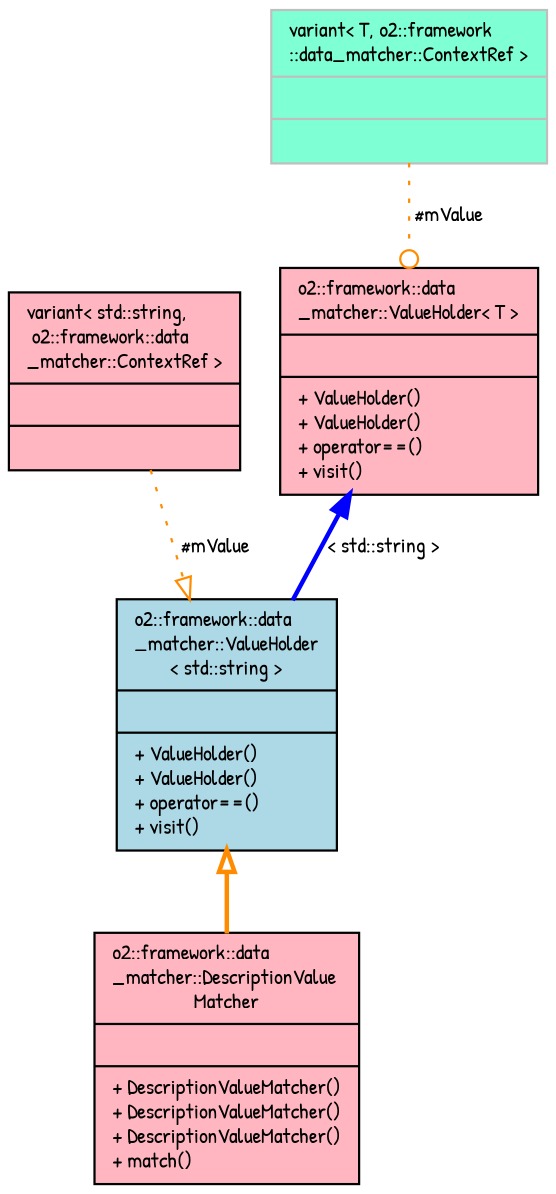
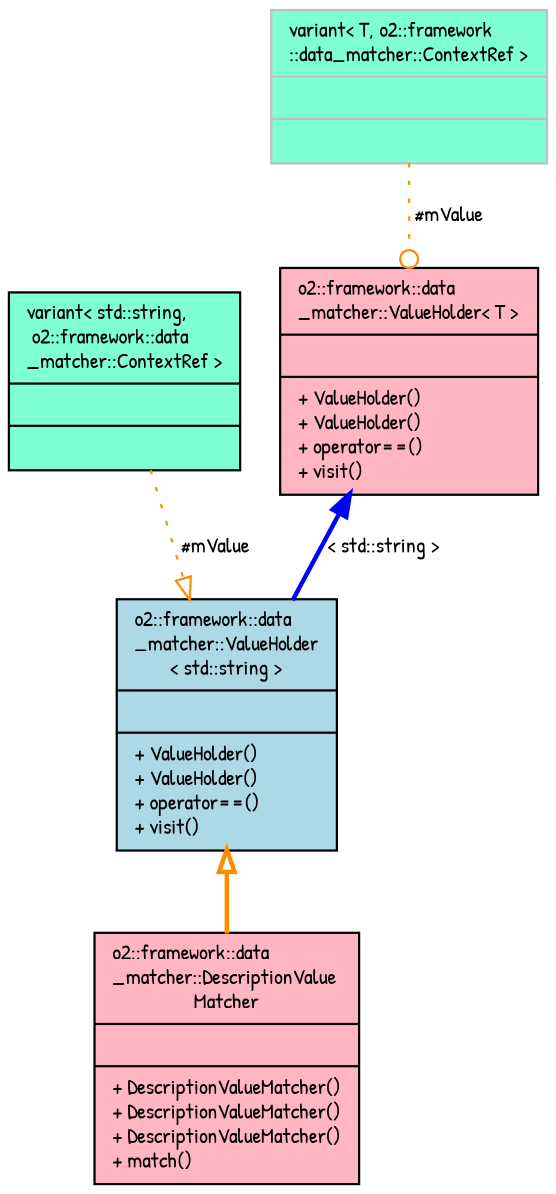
(125, 381) -> (125, 381)
